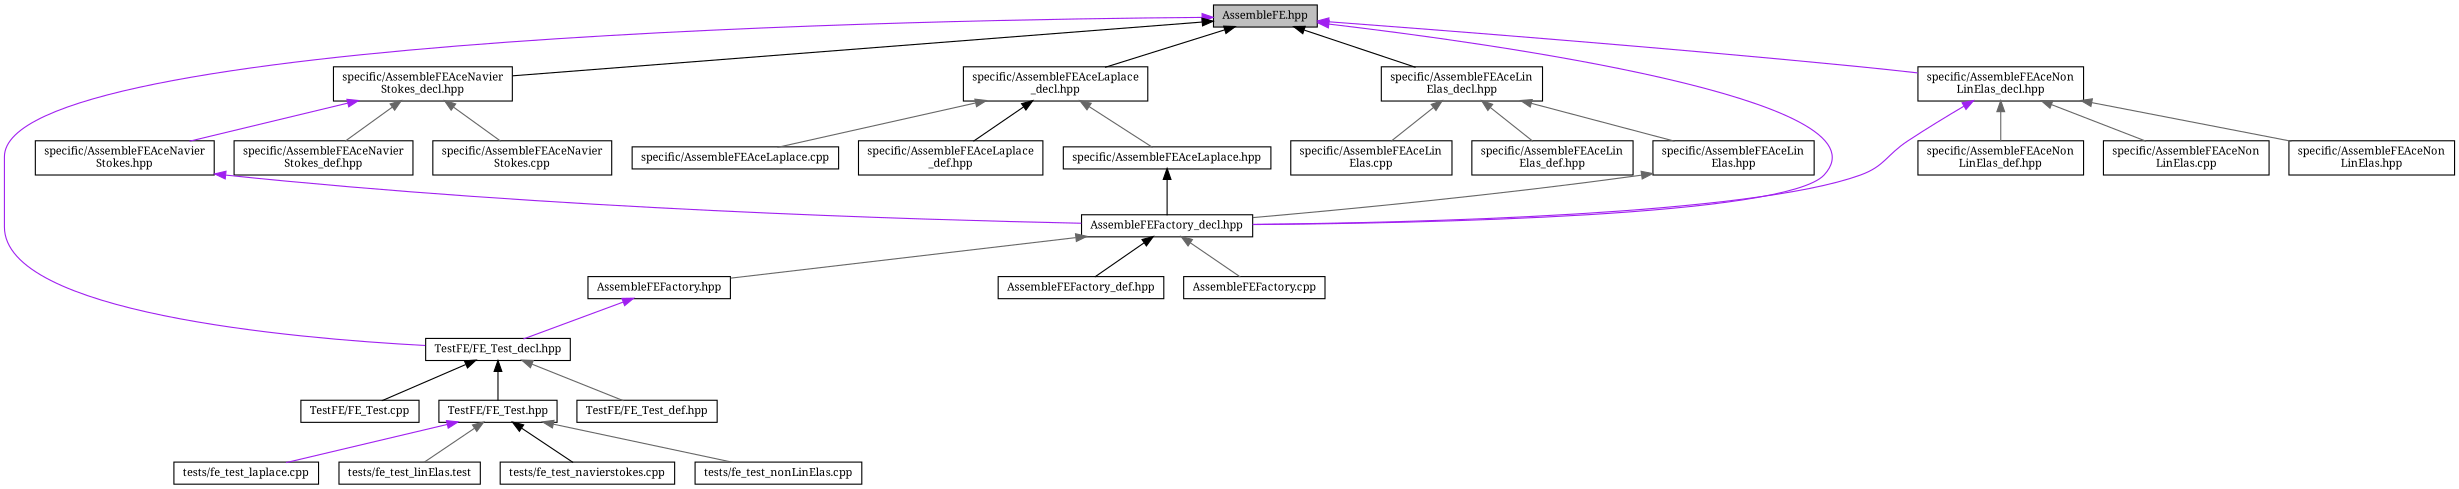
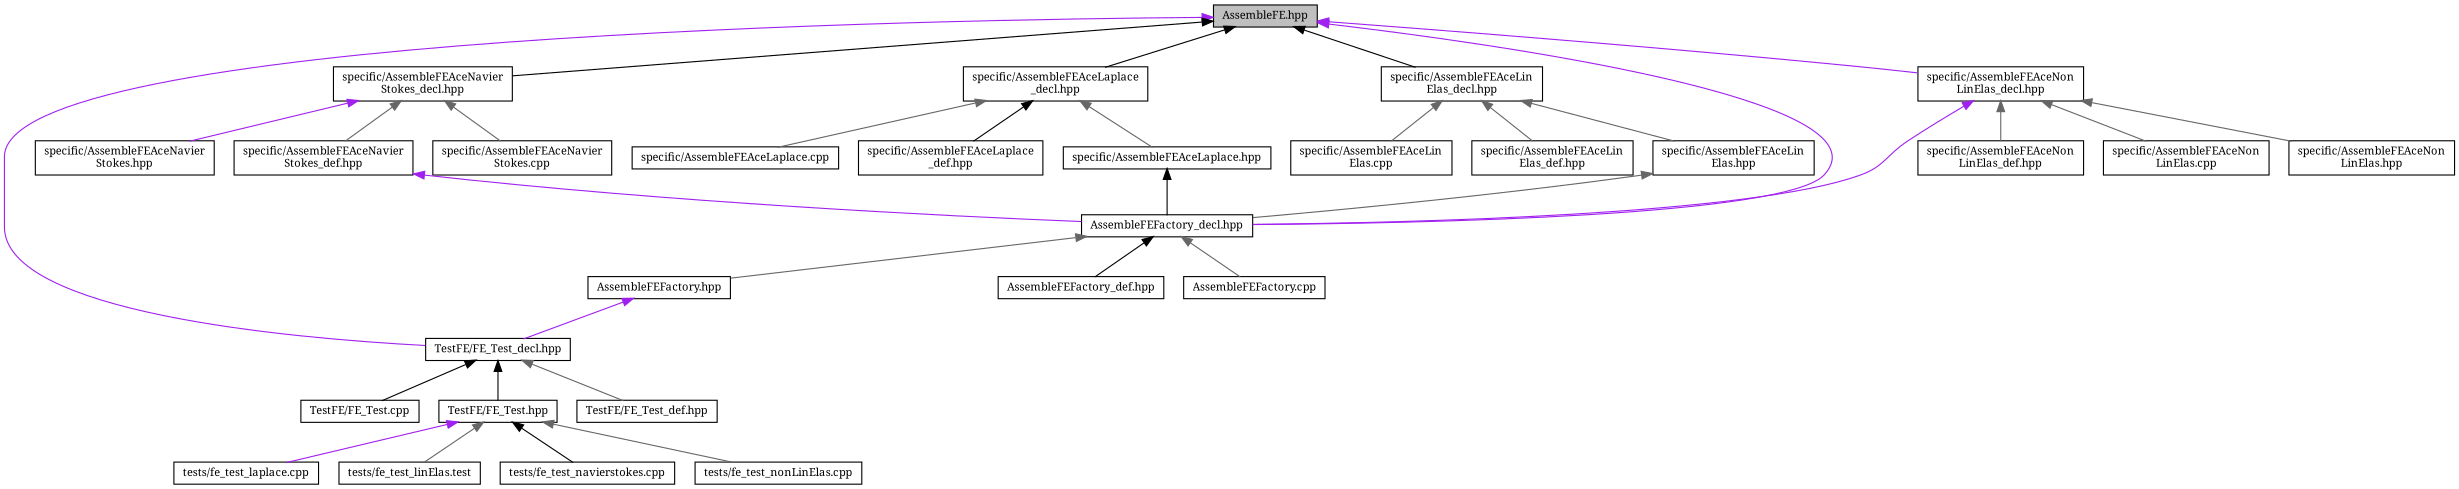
(653, 207) -> (753, 204)
